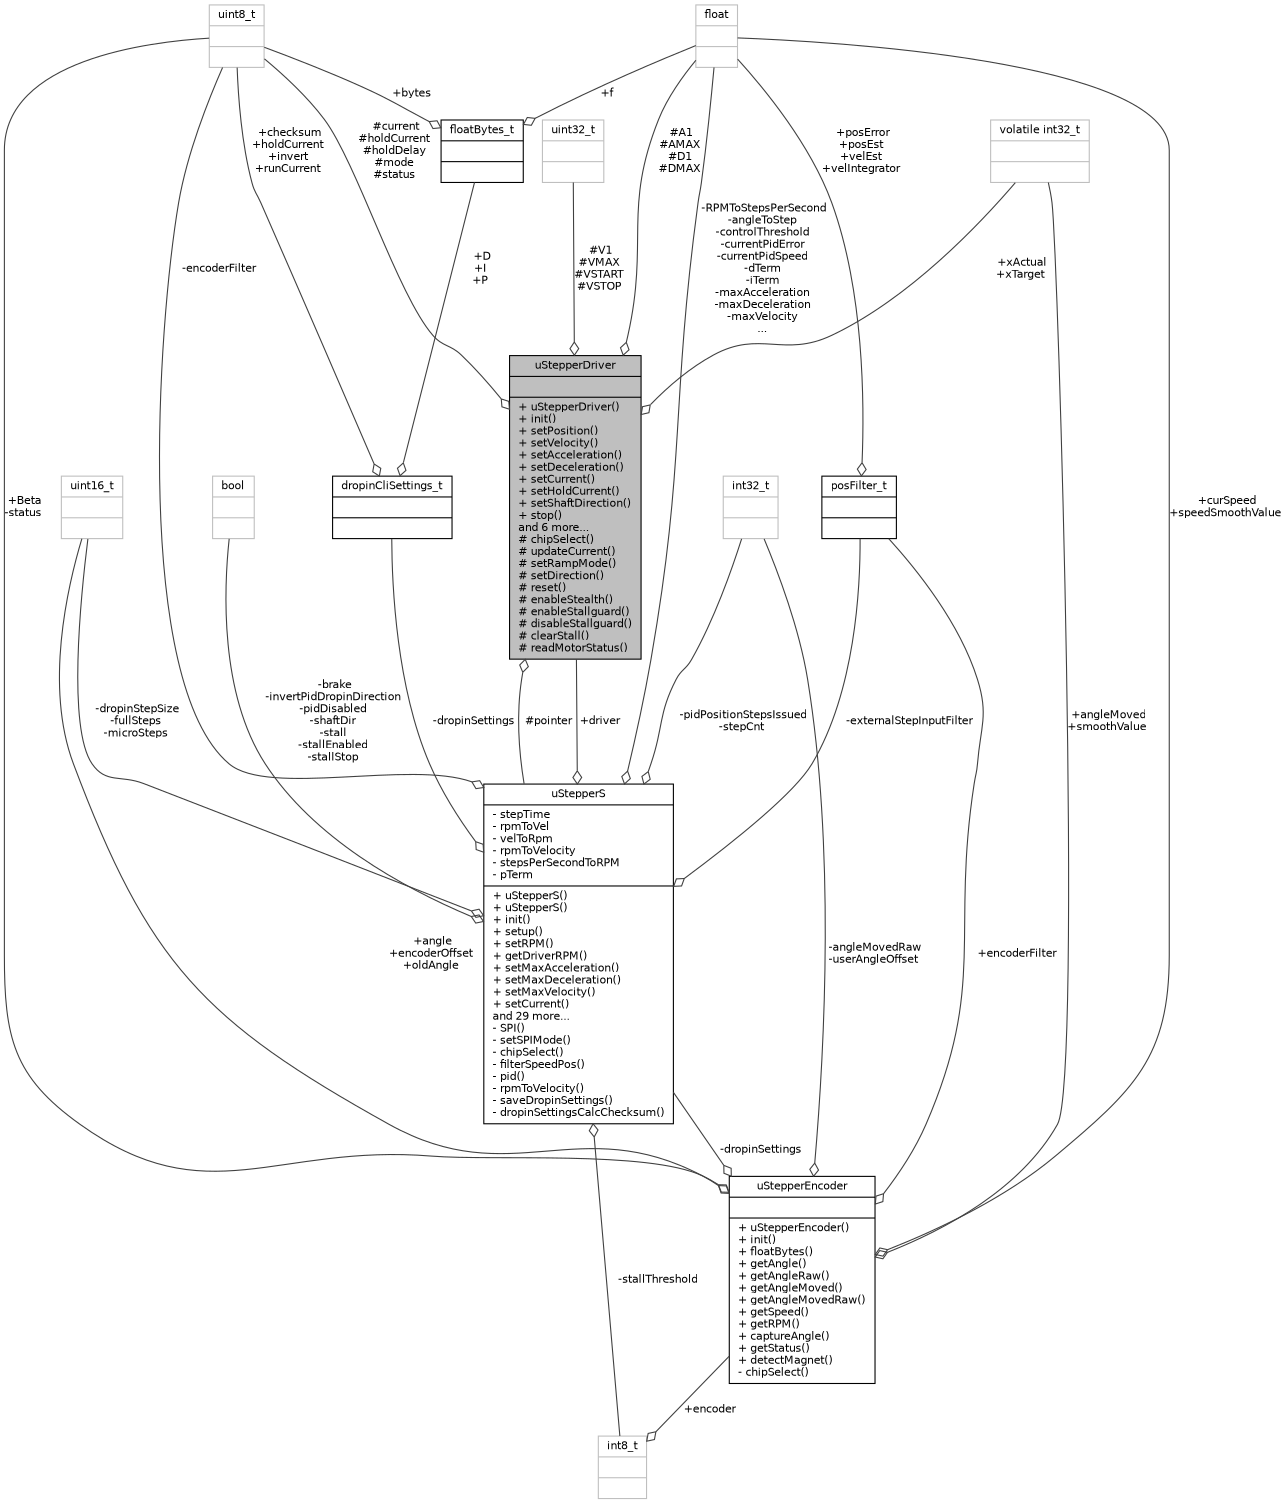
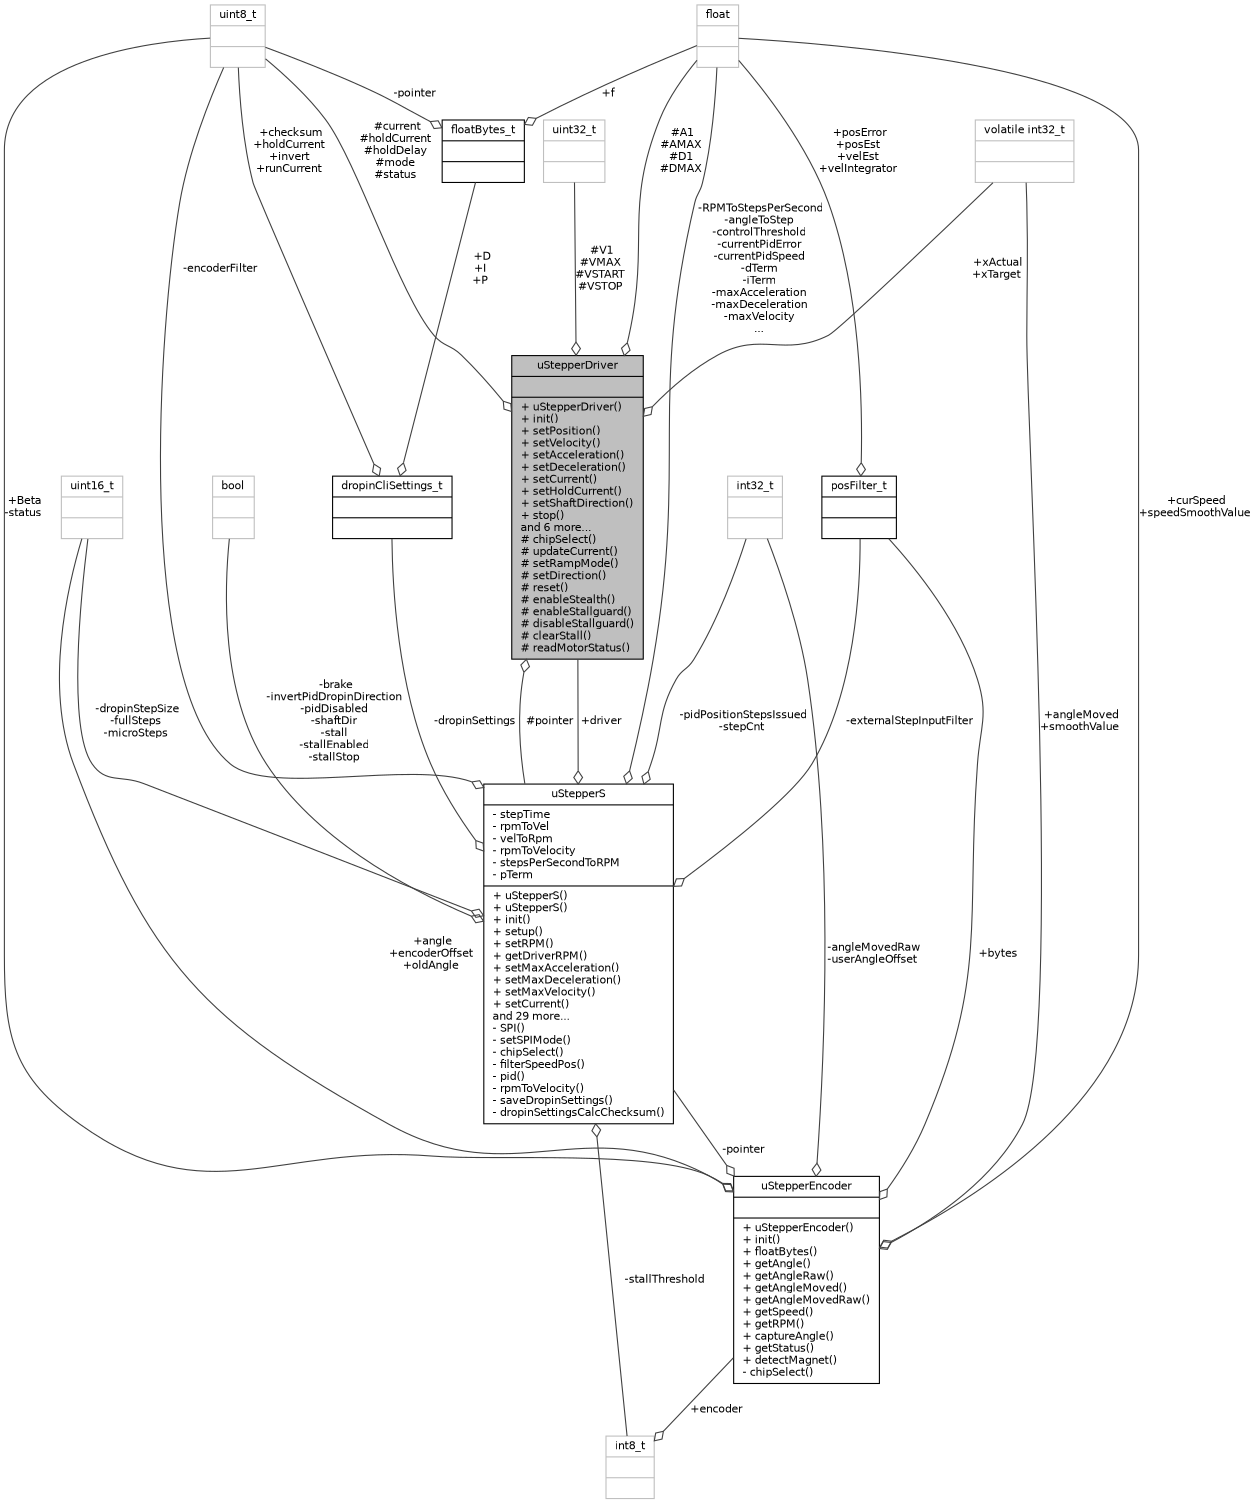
(410, 94) -> (413, 94)
(1016, 954) -> (997, 954)
(759, 1150) -> (742, 1150)
